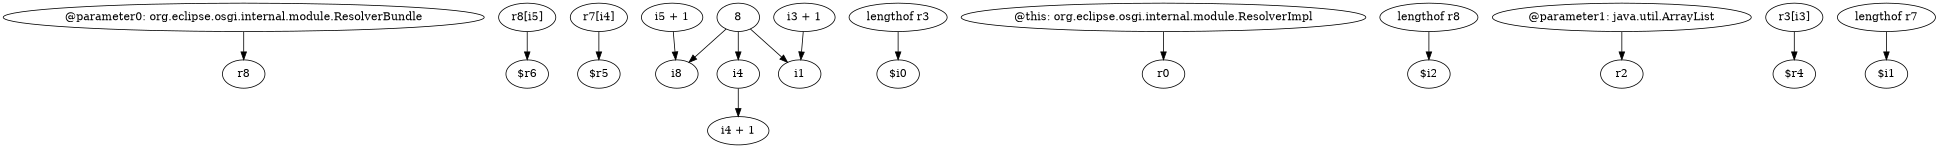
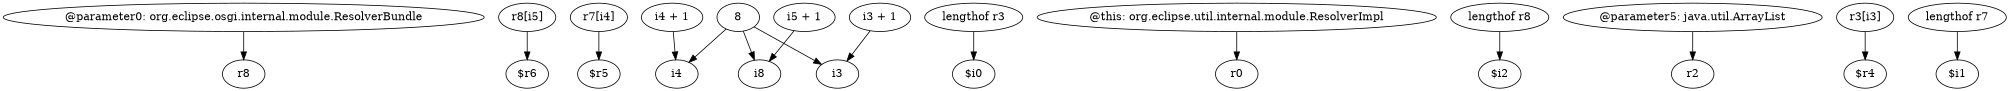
(1164, 17) -> (1237, 17)
(1622, 17) -> (1693, 17)
(800, 74) -> (838, 74)
(738, 99) -> (674, 42)
